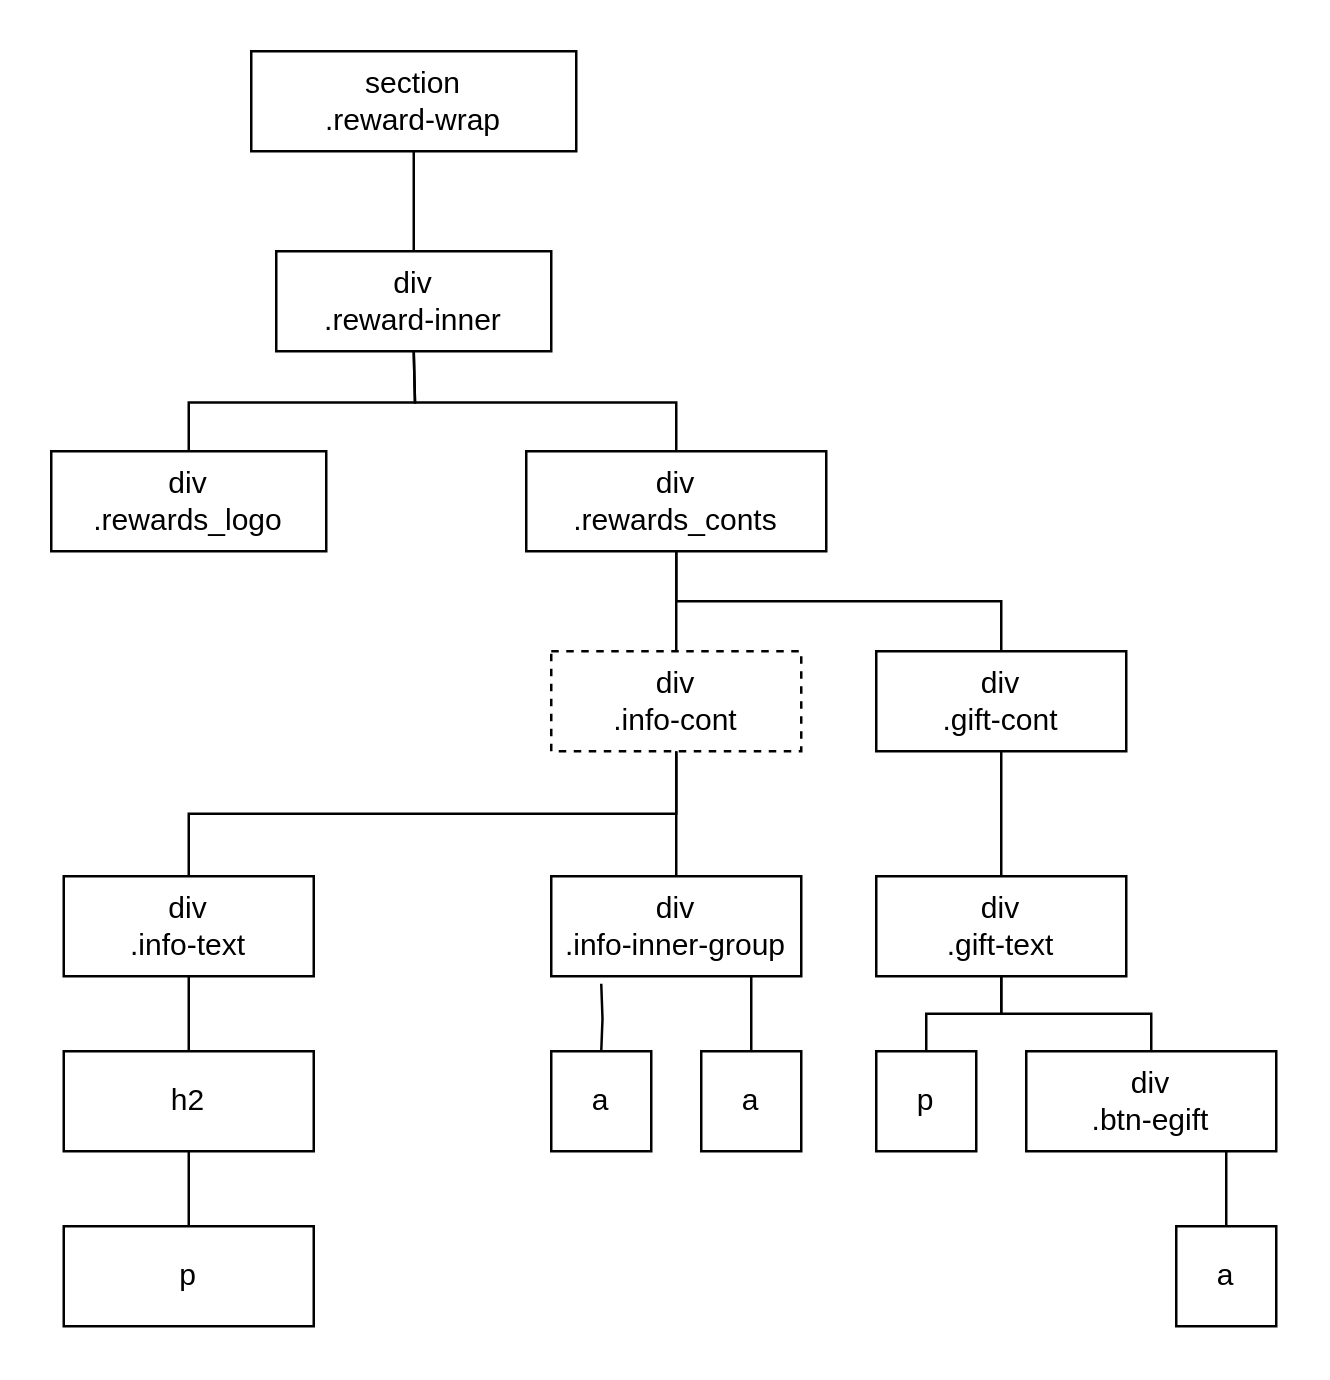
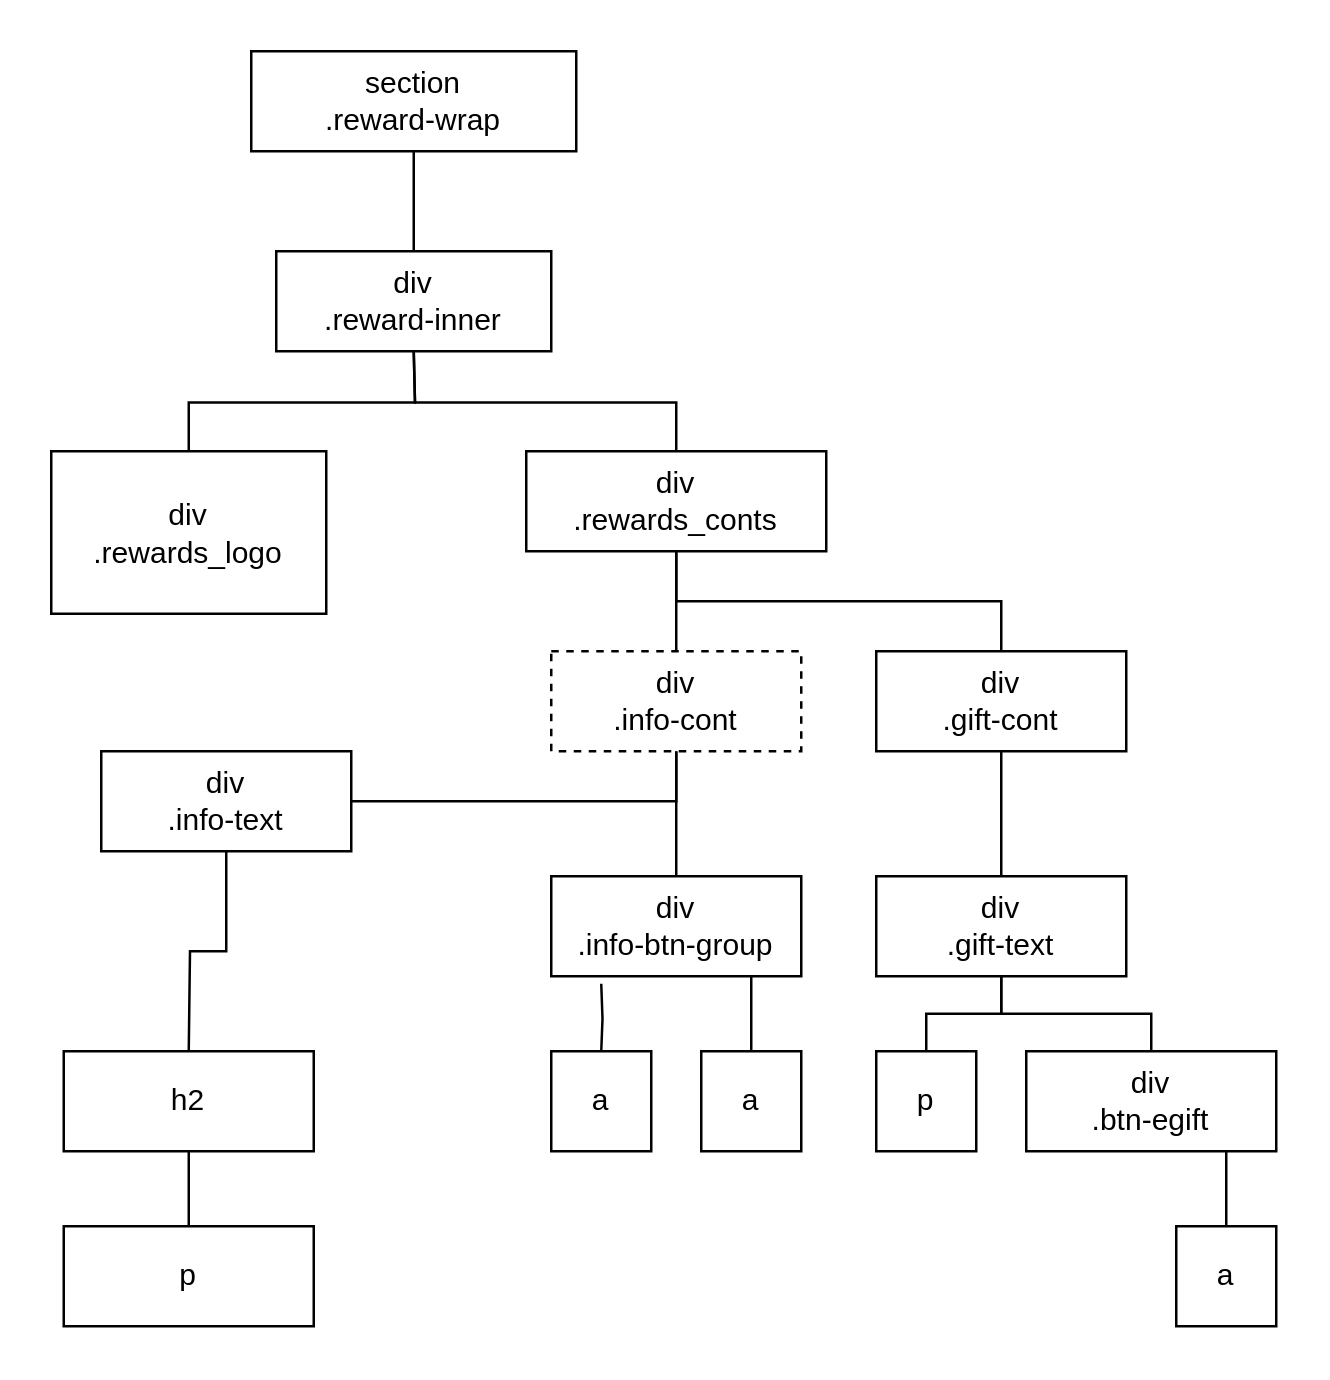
(189, 501) -> (189, 533)
(189, 926) -> (226, 801)
(676, 926) -> (676, 926)
